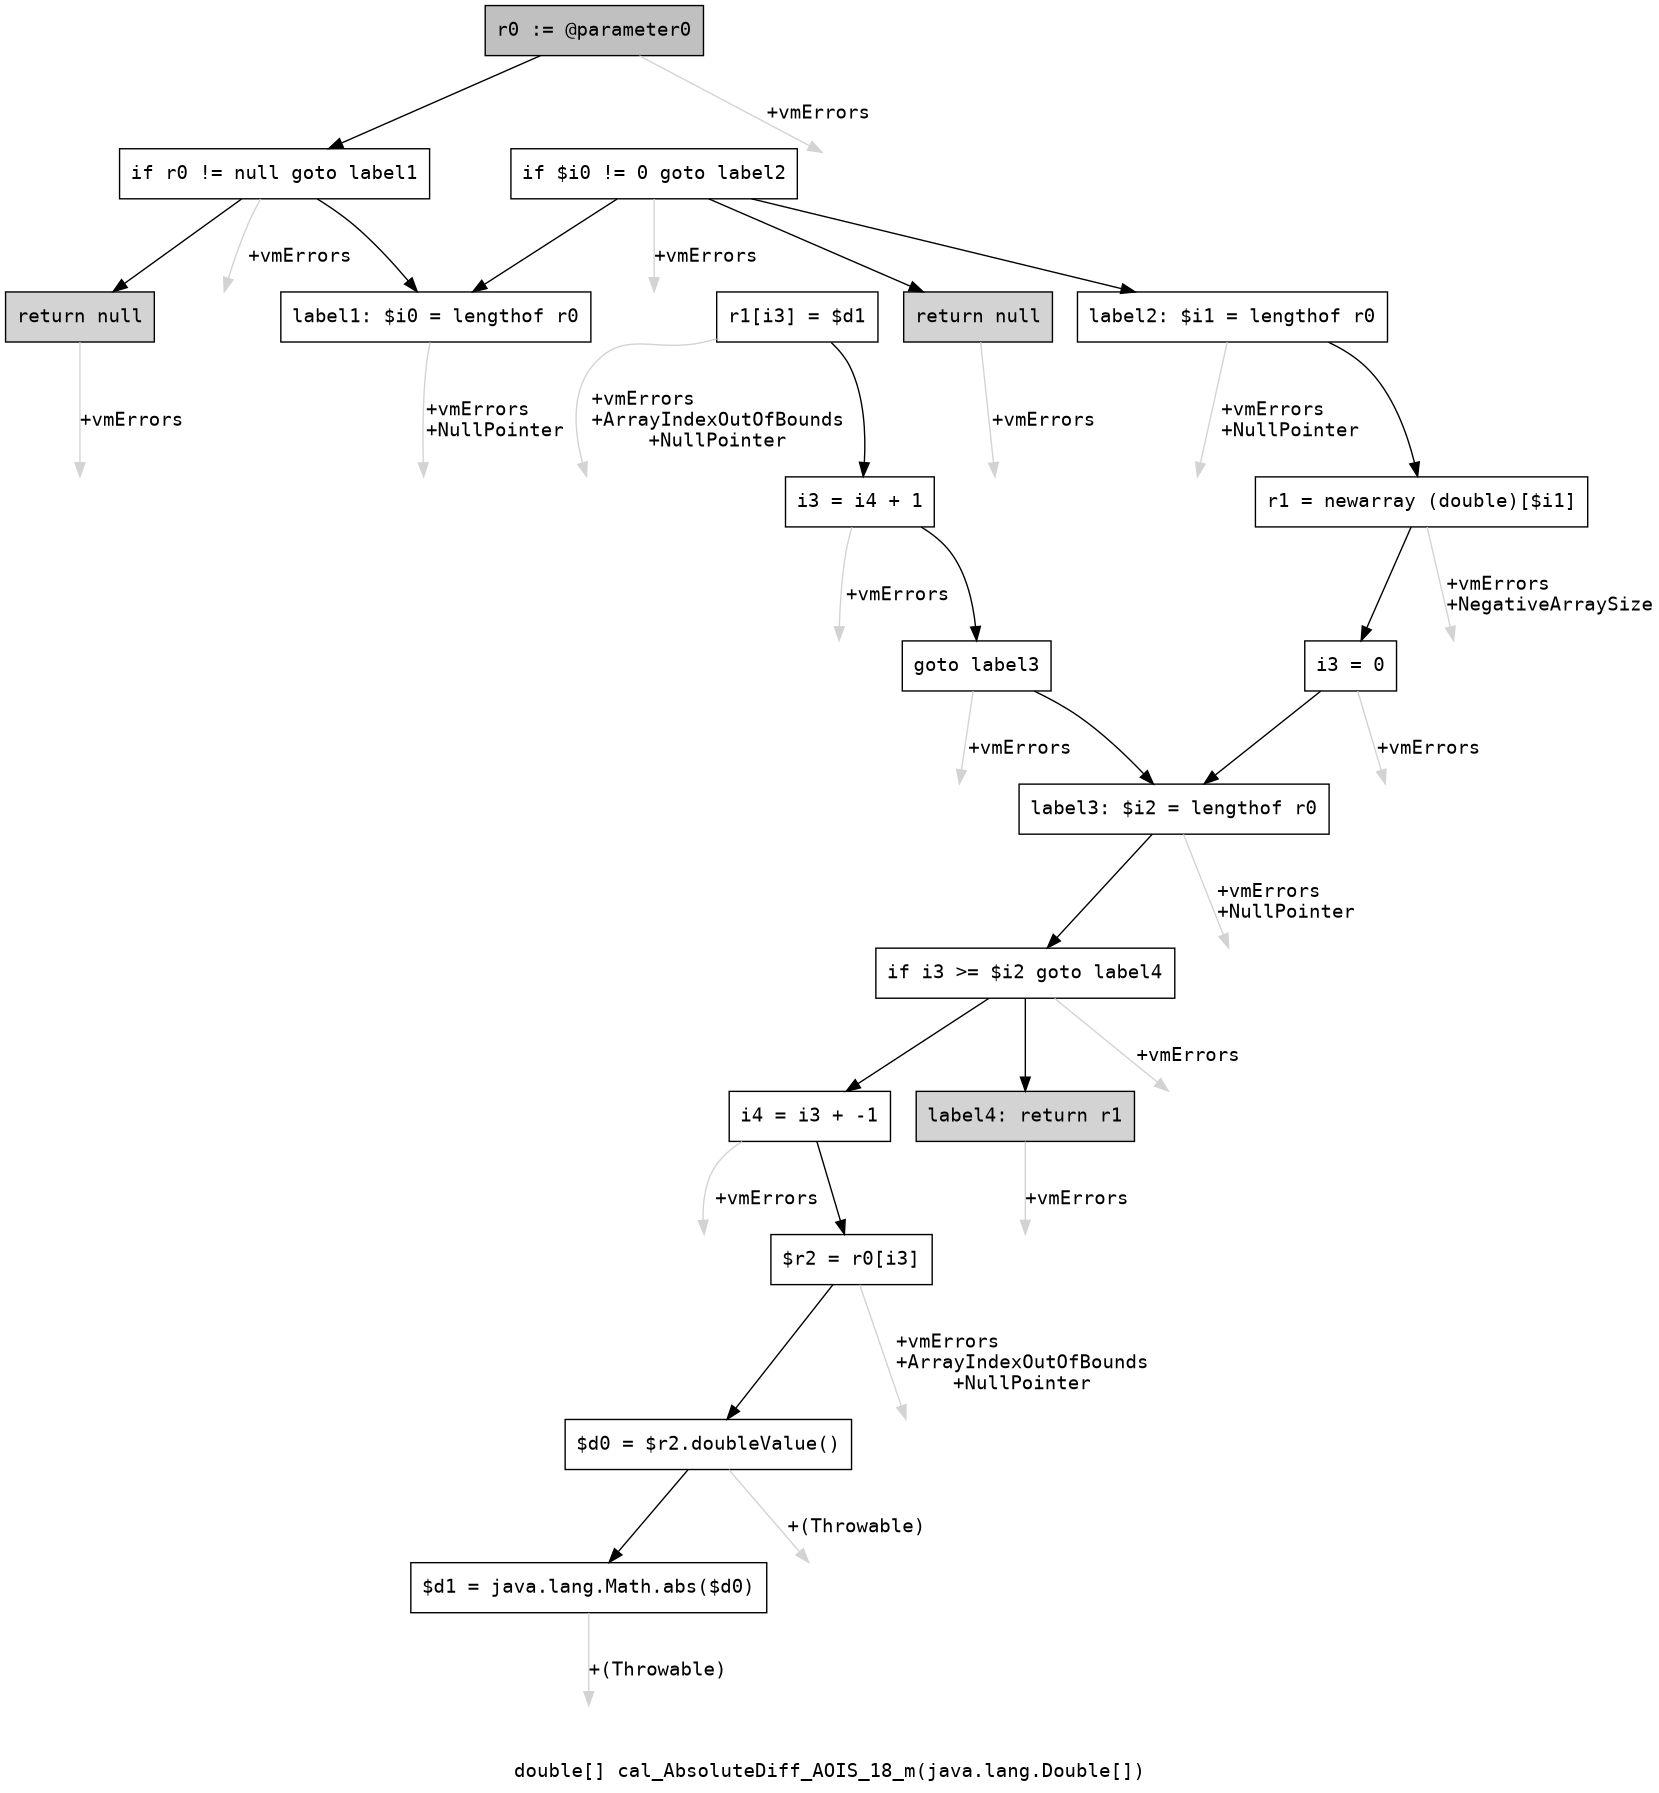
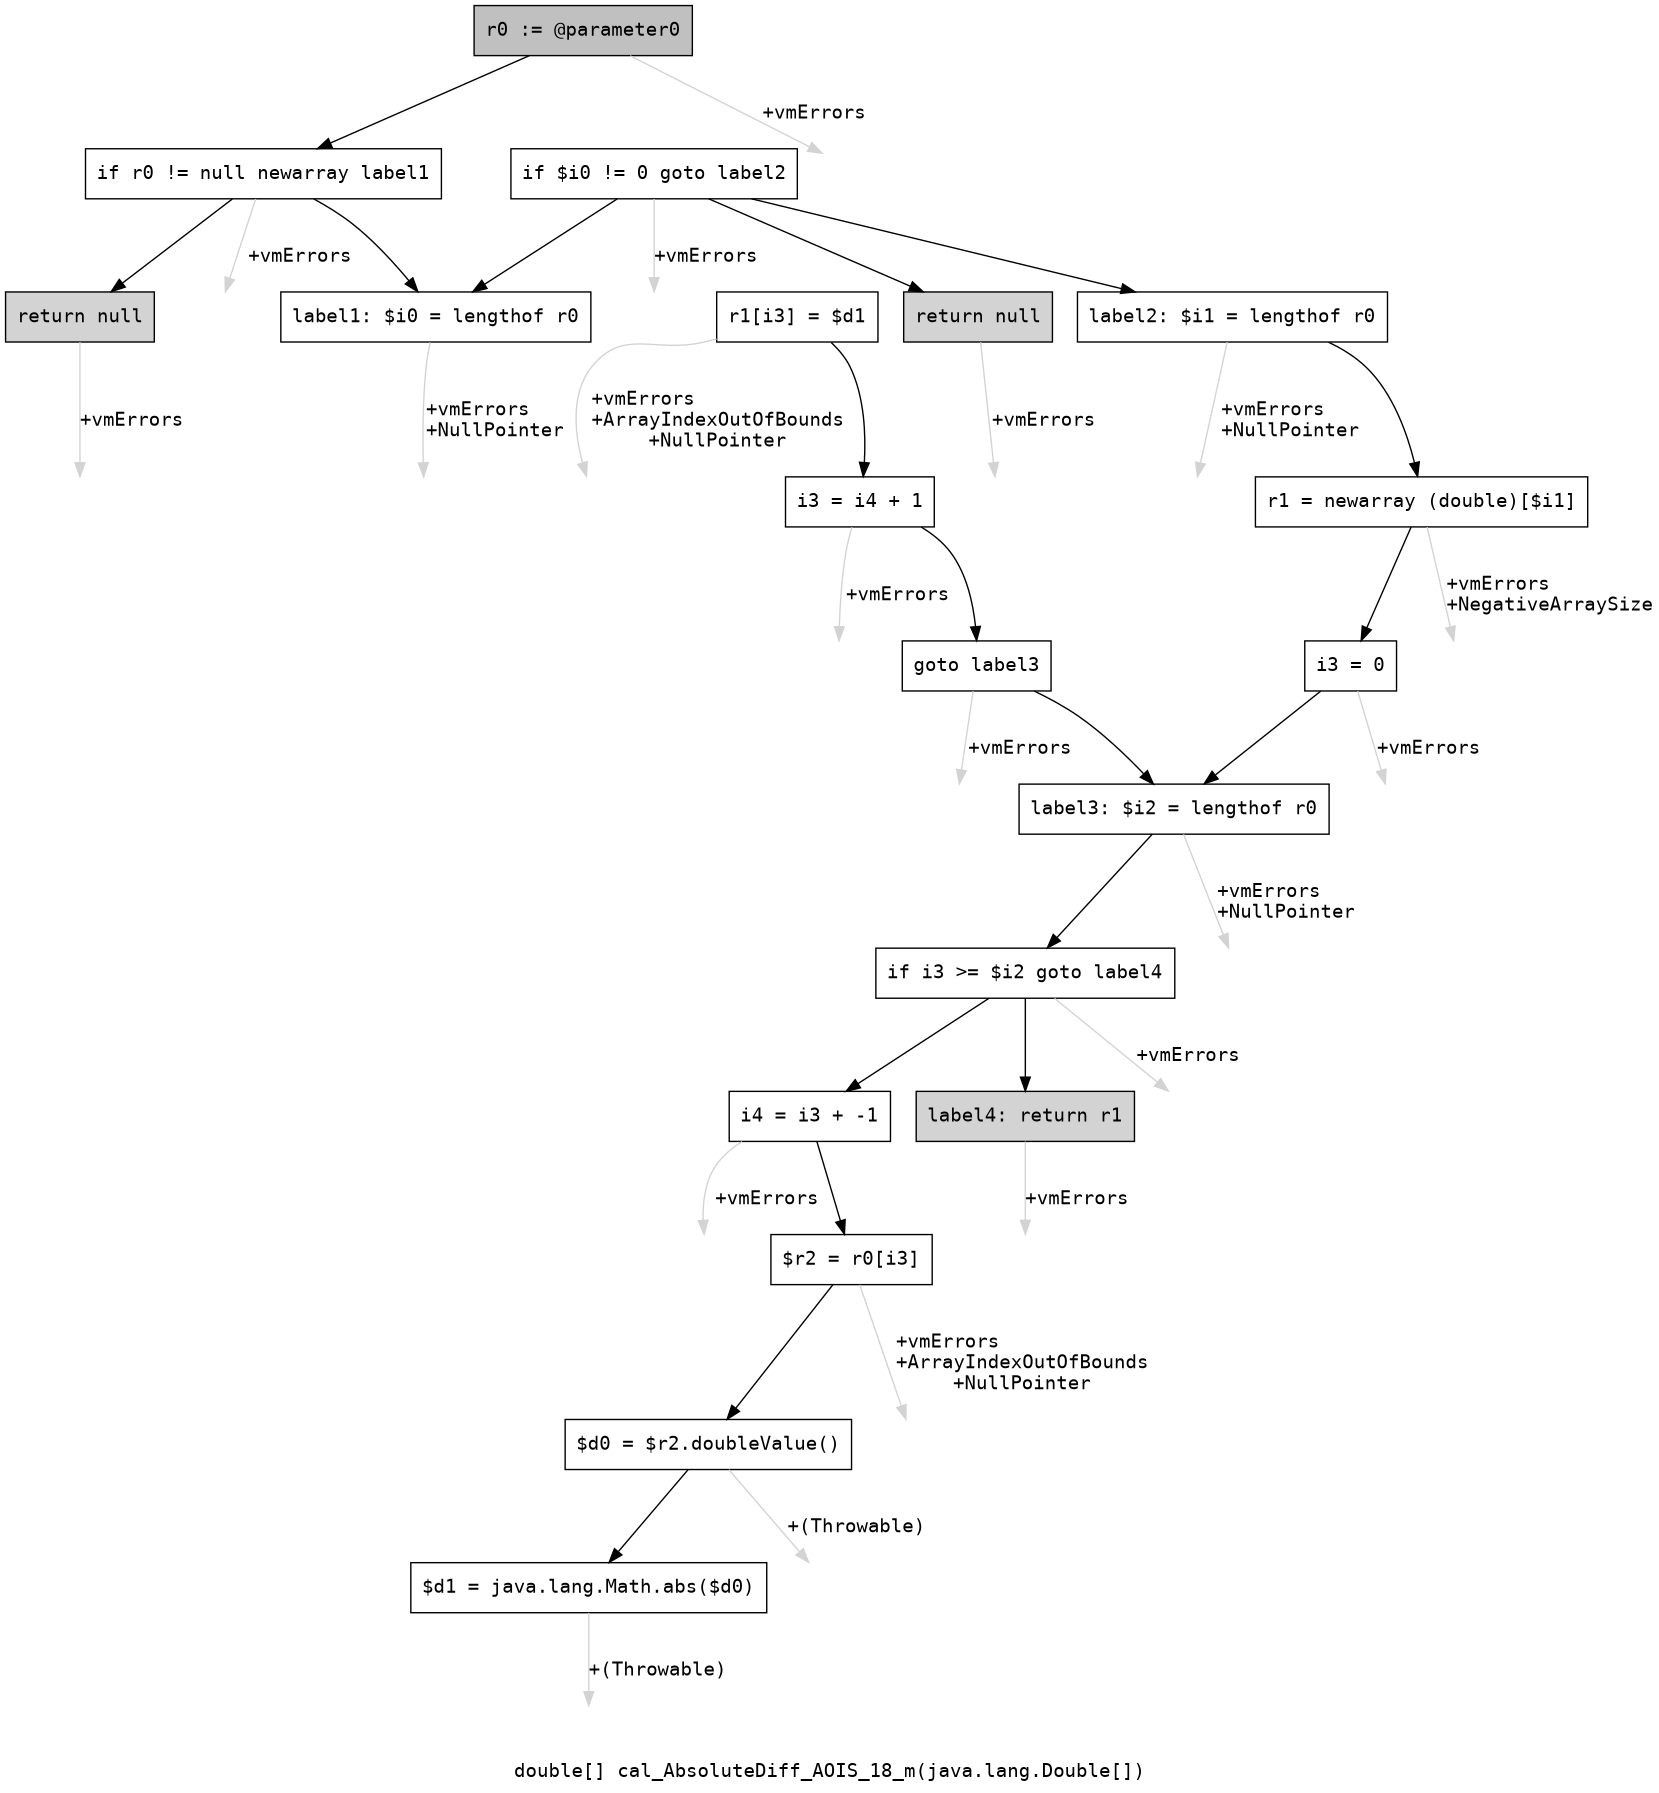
(275, 174) -> (263, 174)
